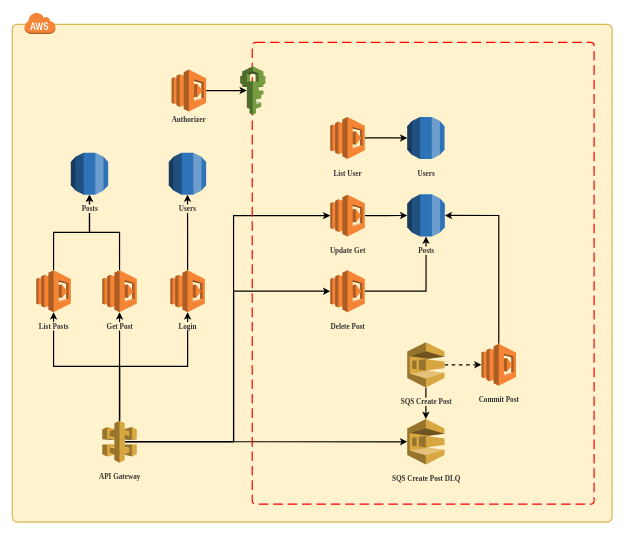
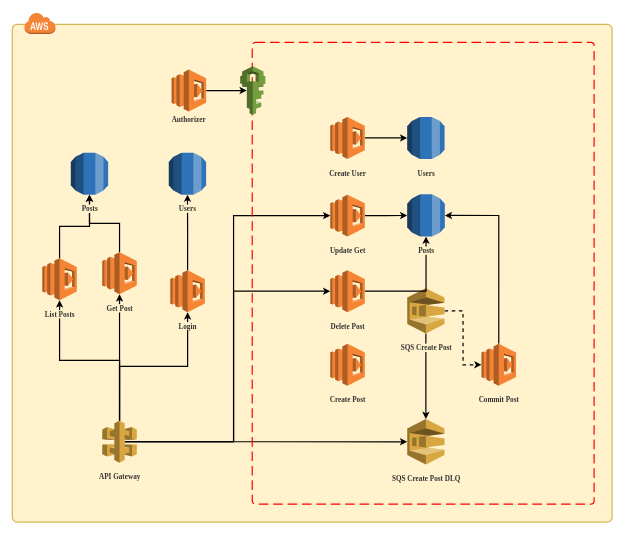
(348, 174) -> (348, 174)
(54, 291) -> (60, 279)
(120, 291) -> (120, 273)
none -> (348, 365)
(426, 365) -> (426, 311)
